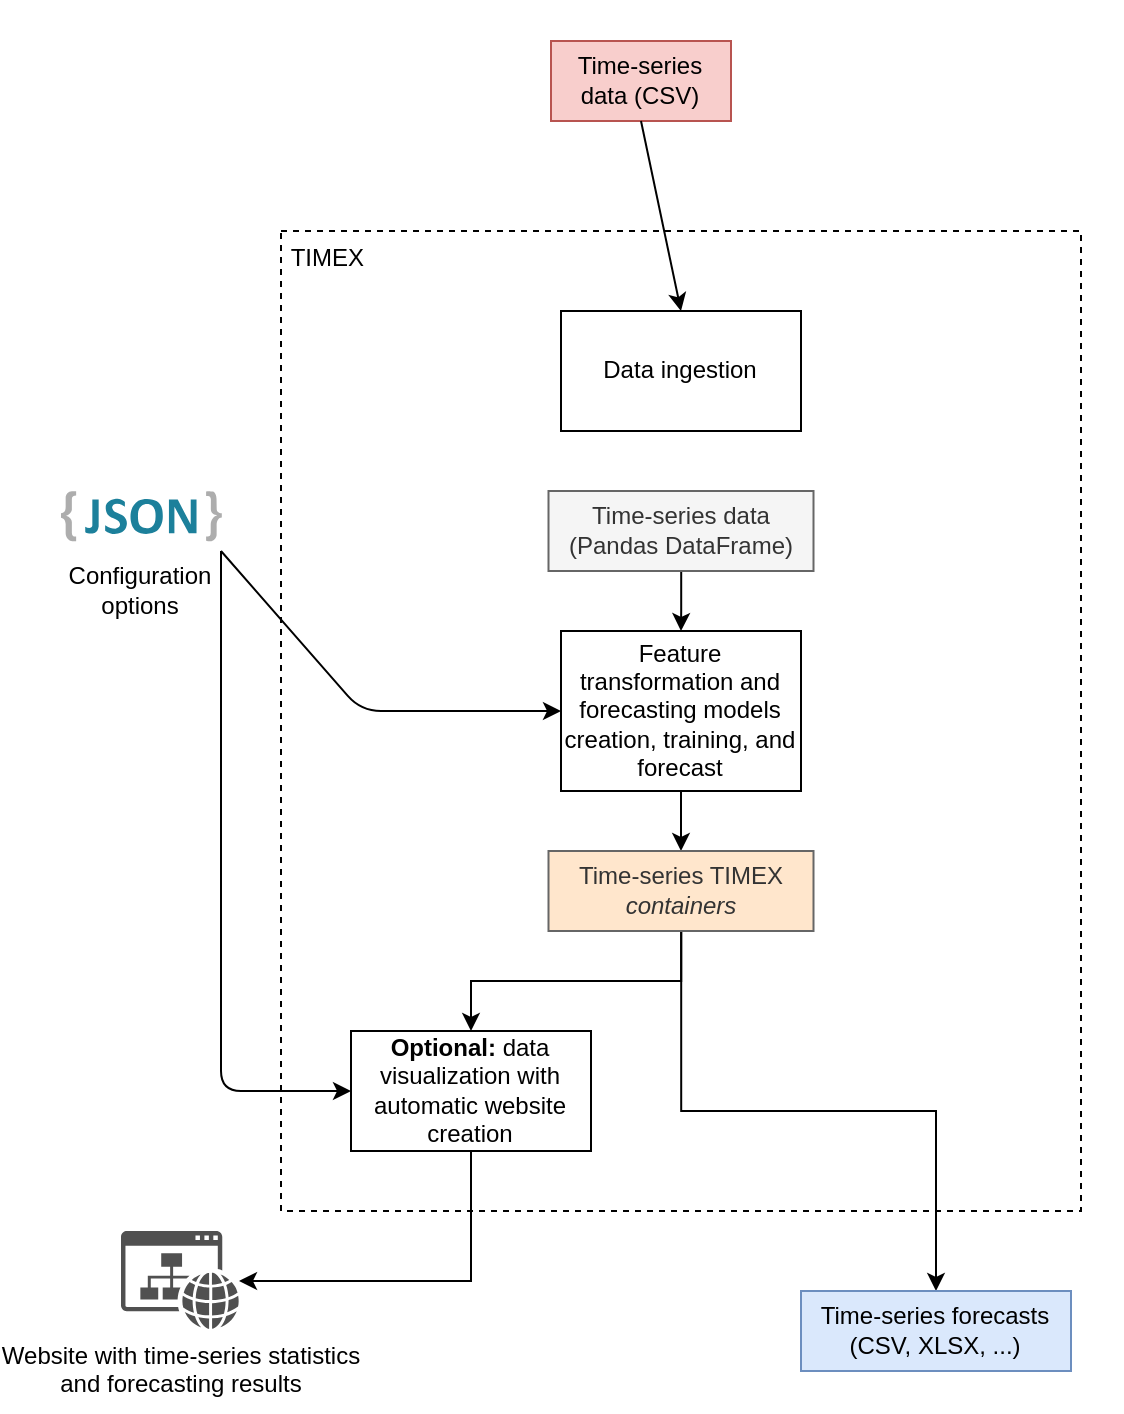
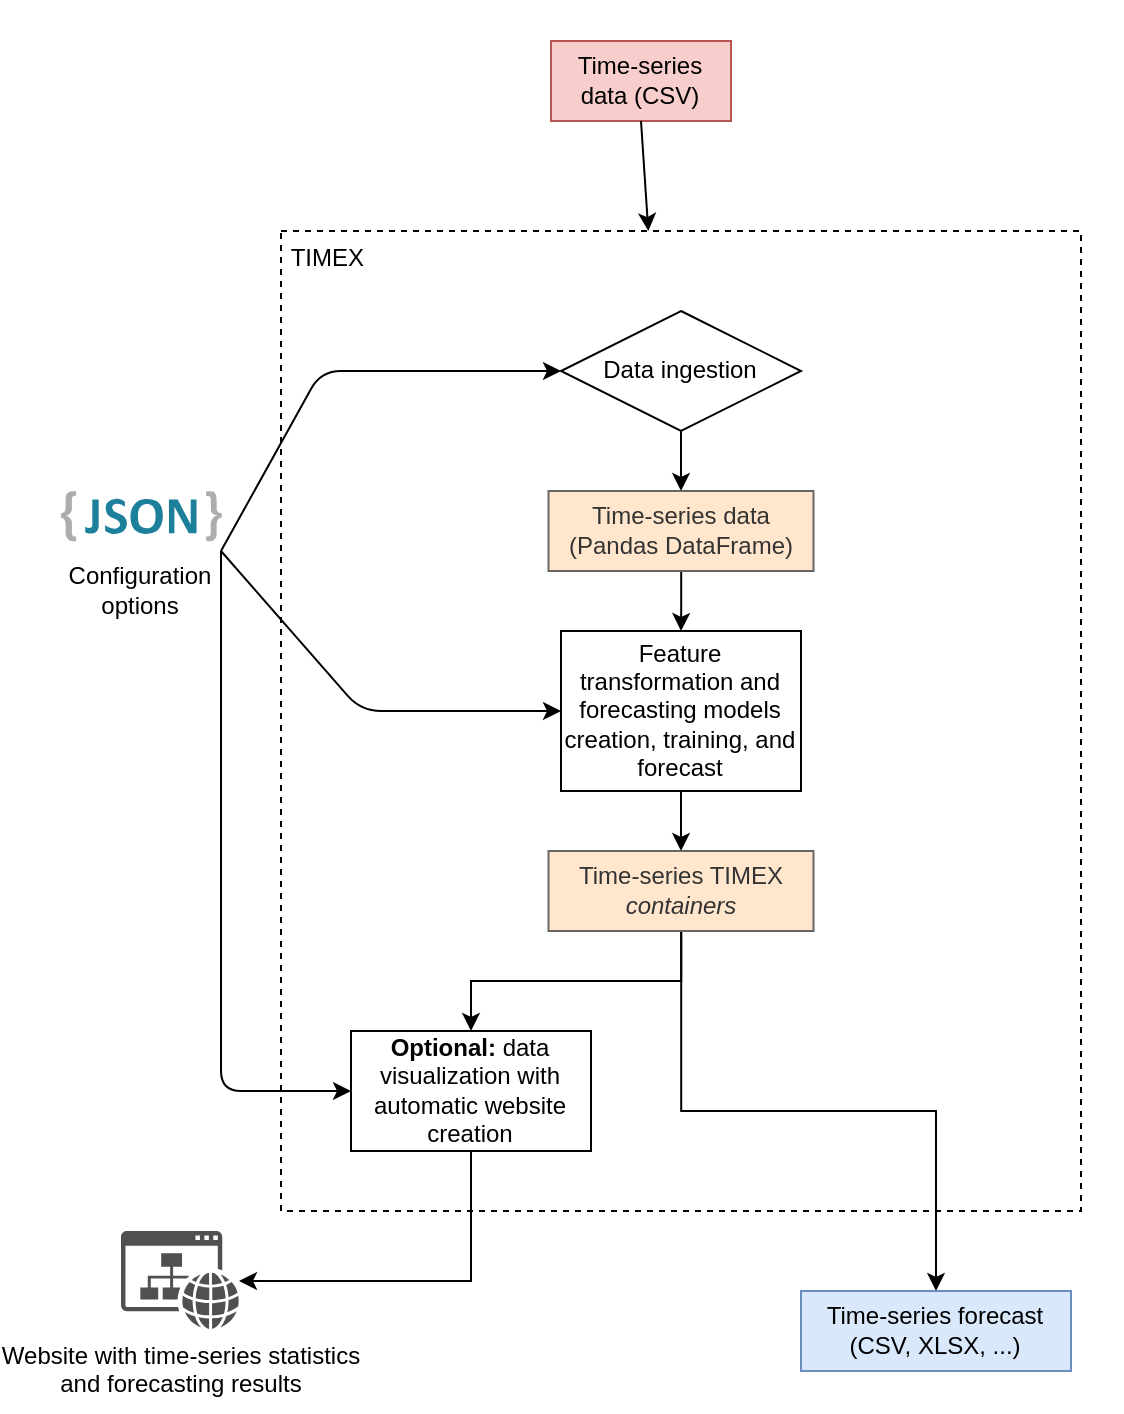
(660, 210) -> (644, 170)
none -> (336, 371)
(681, 371) -> (681, 371)
none -> (681, 455)
(681, 531) -> (681, 531)
(936, 1331) -> (936, 1331)
